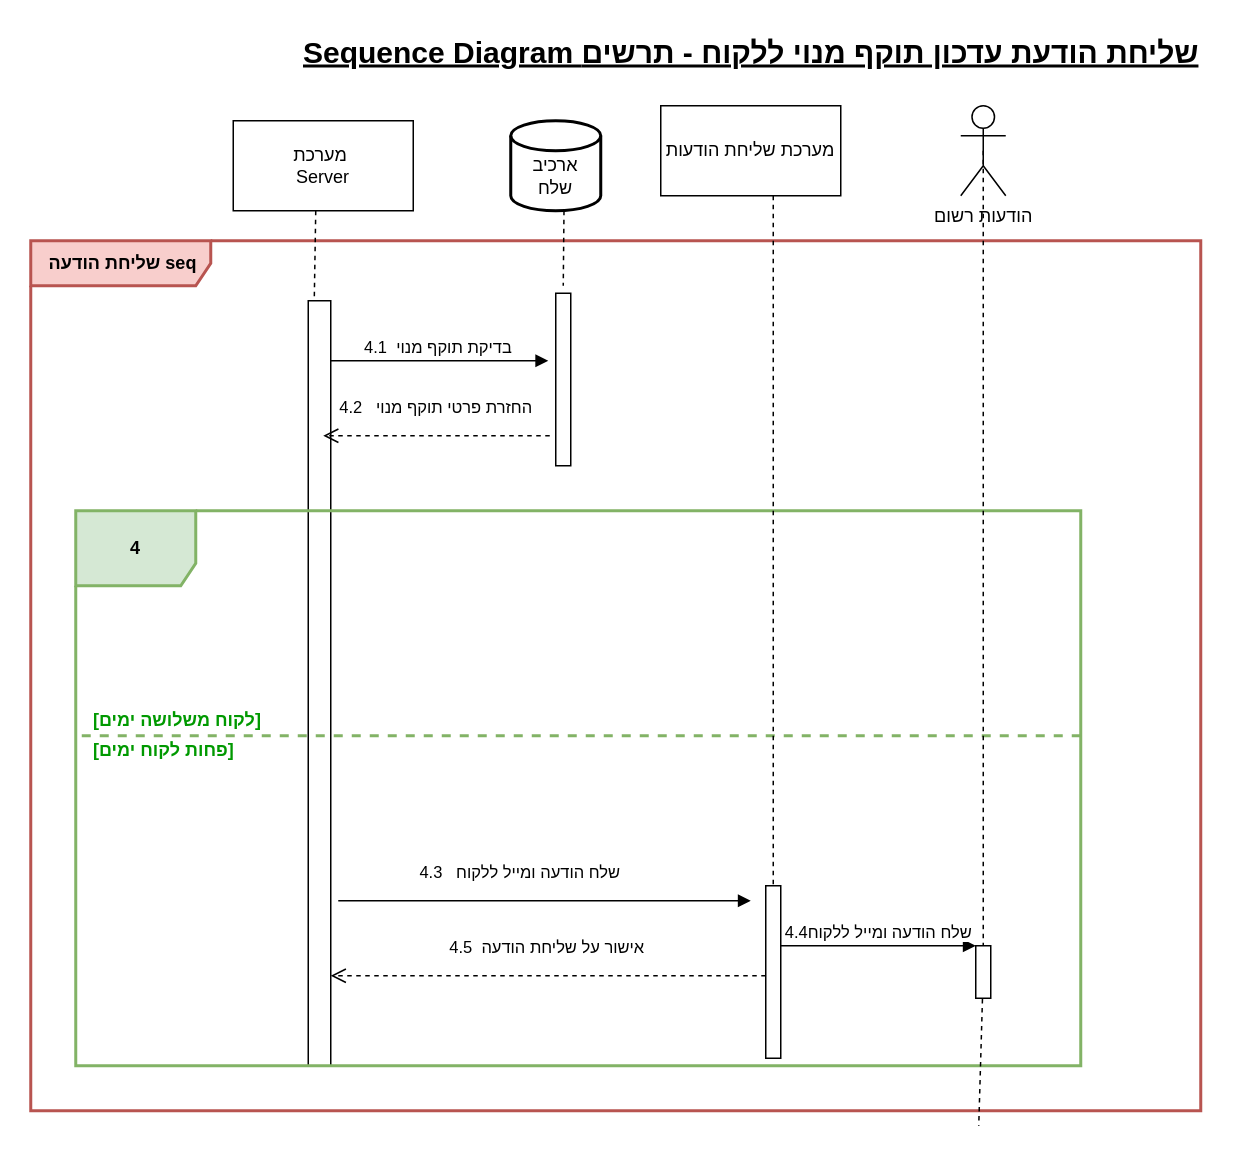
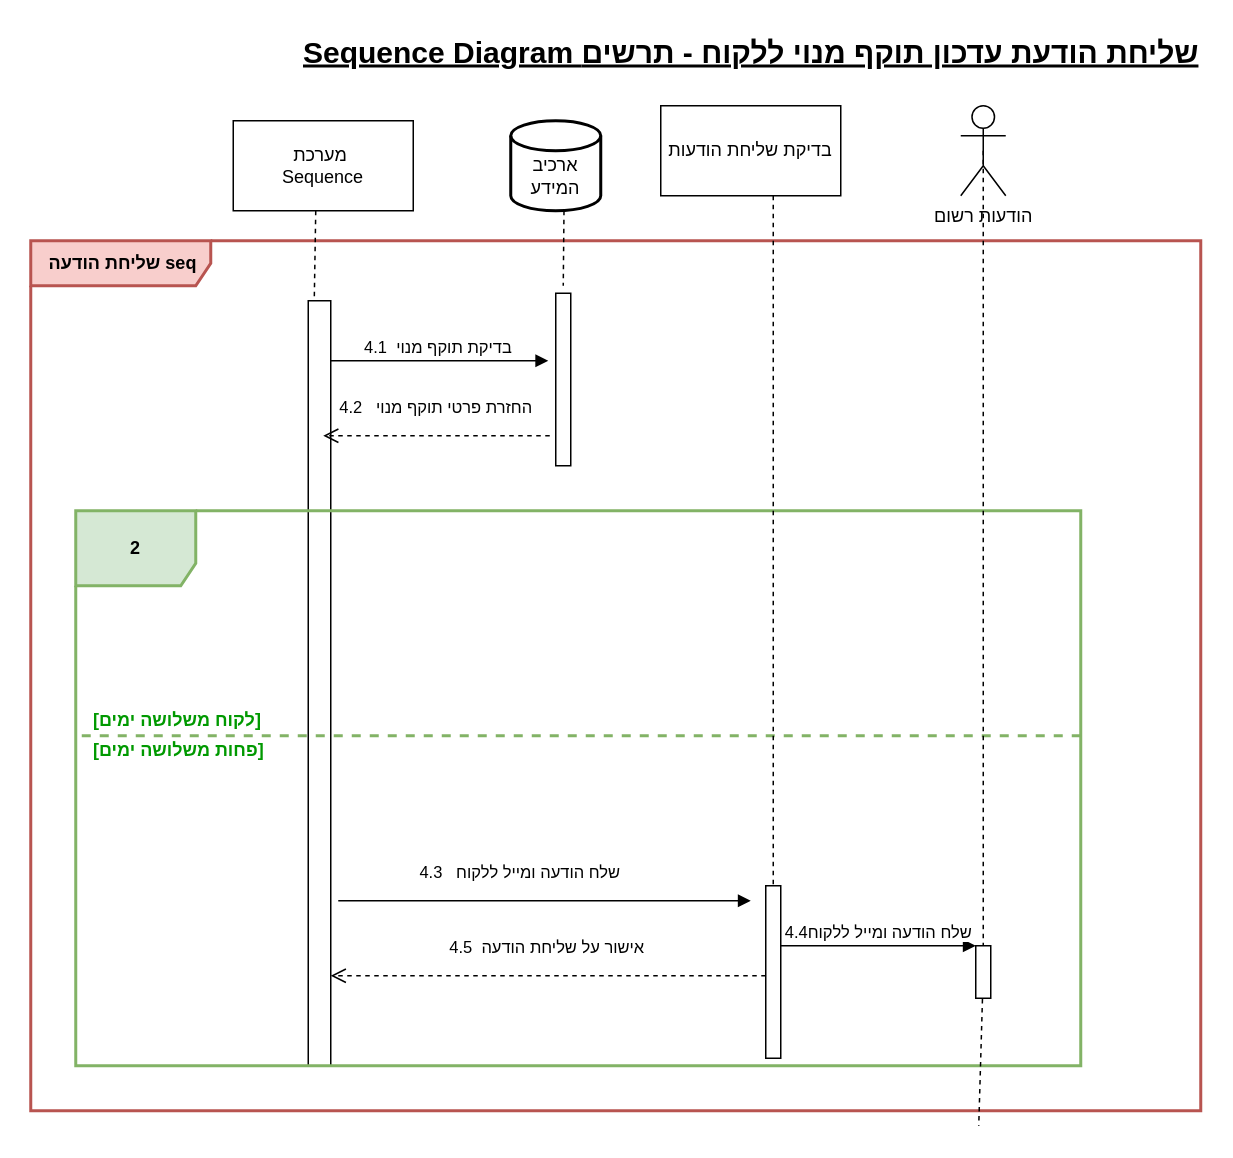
(751, 151) -> (751, 151)
(323, 166) -> (323, 166)
(556, 166) -> (556, 166)
(136, 548) -> (136, 548)
(170, 751) -> (180, 751)
